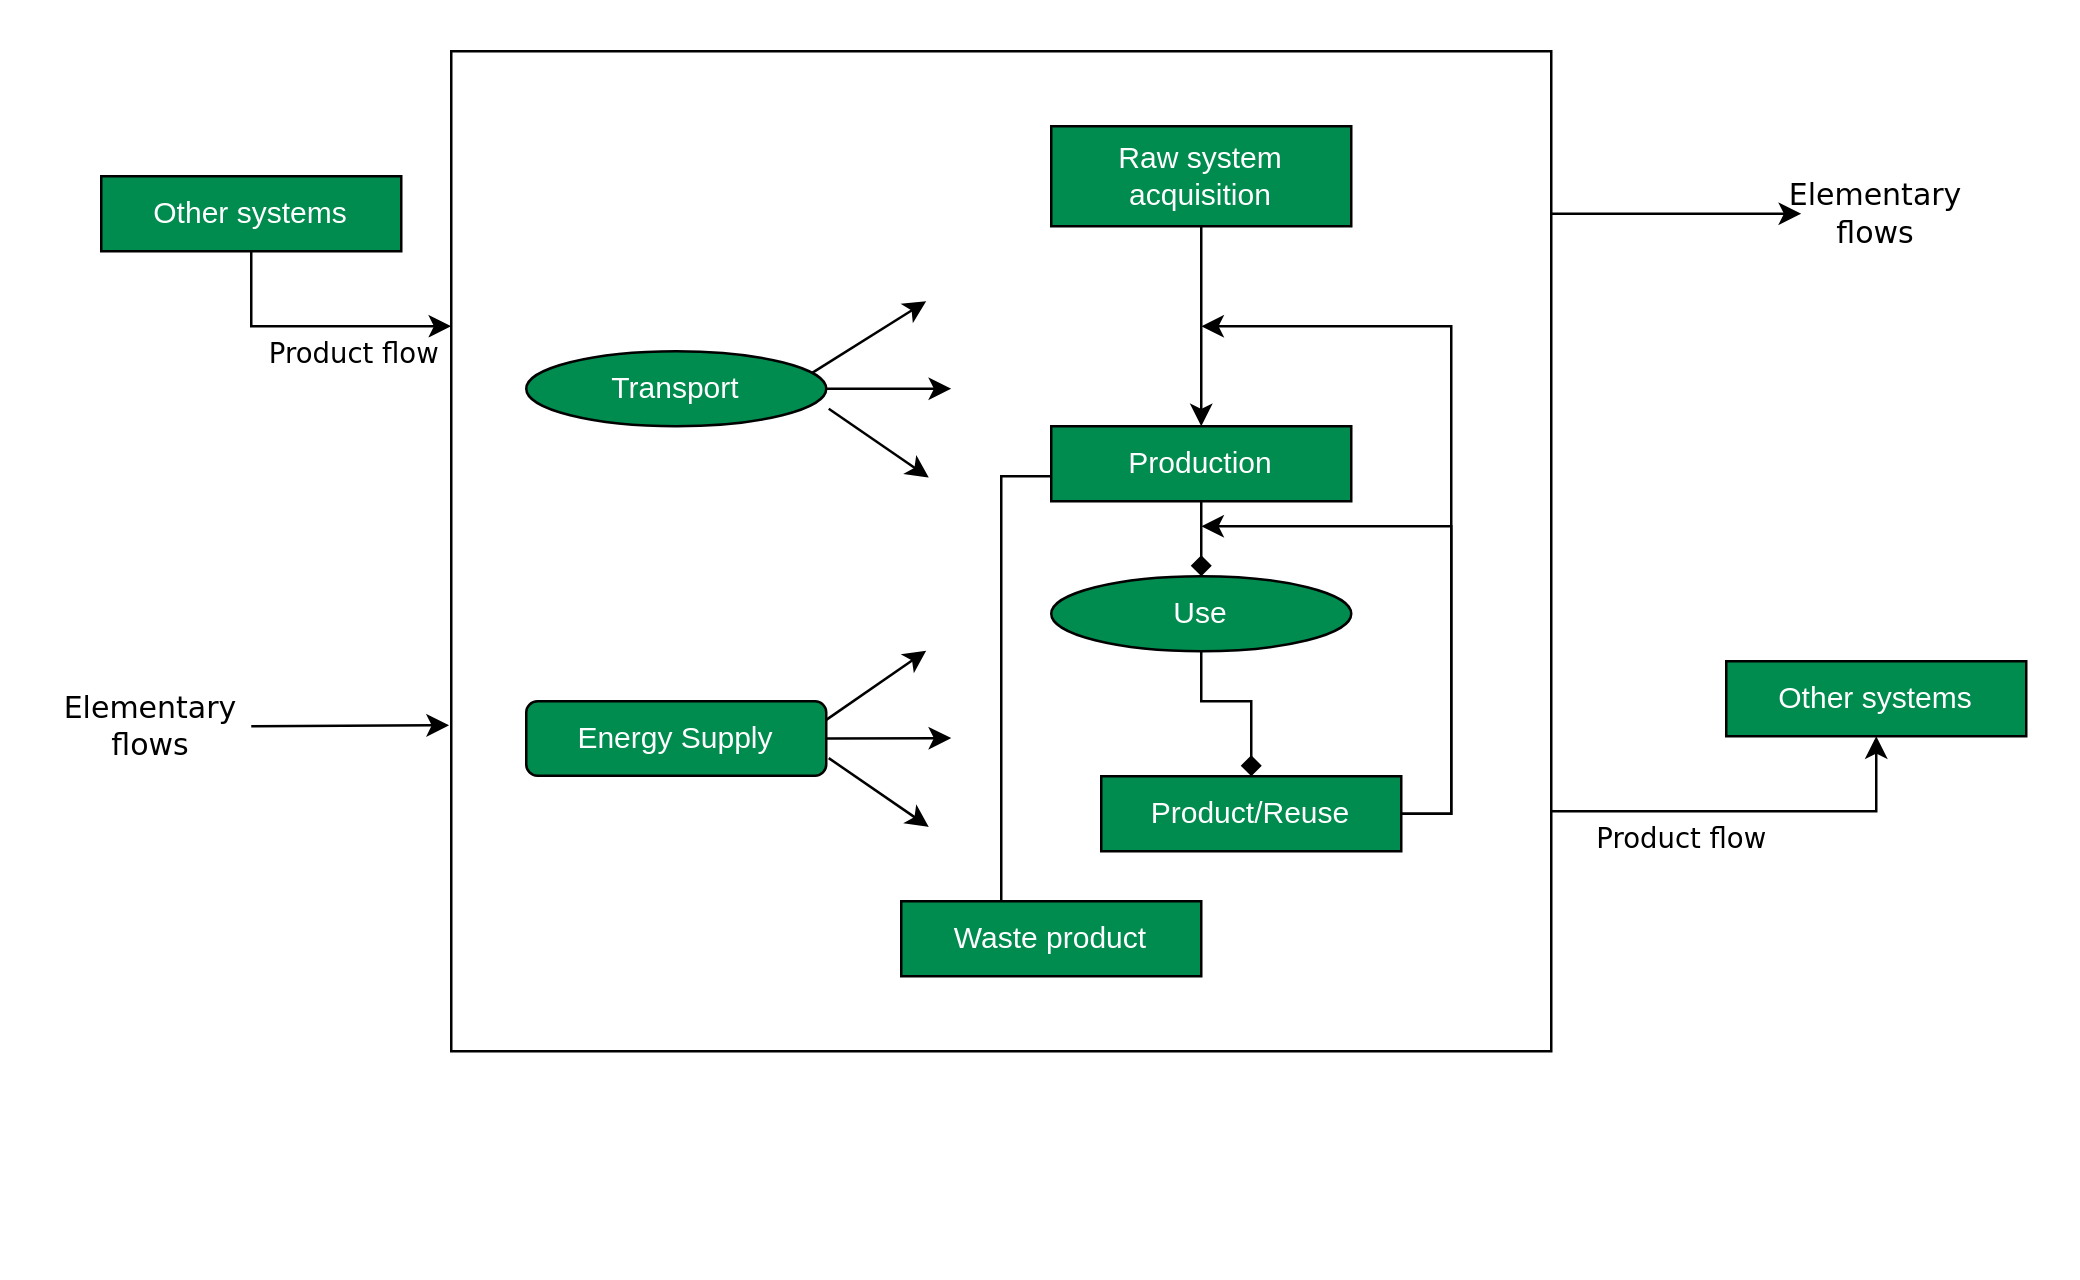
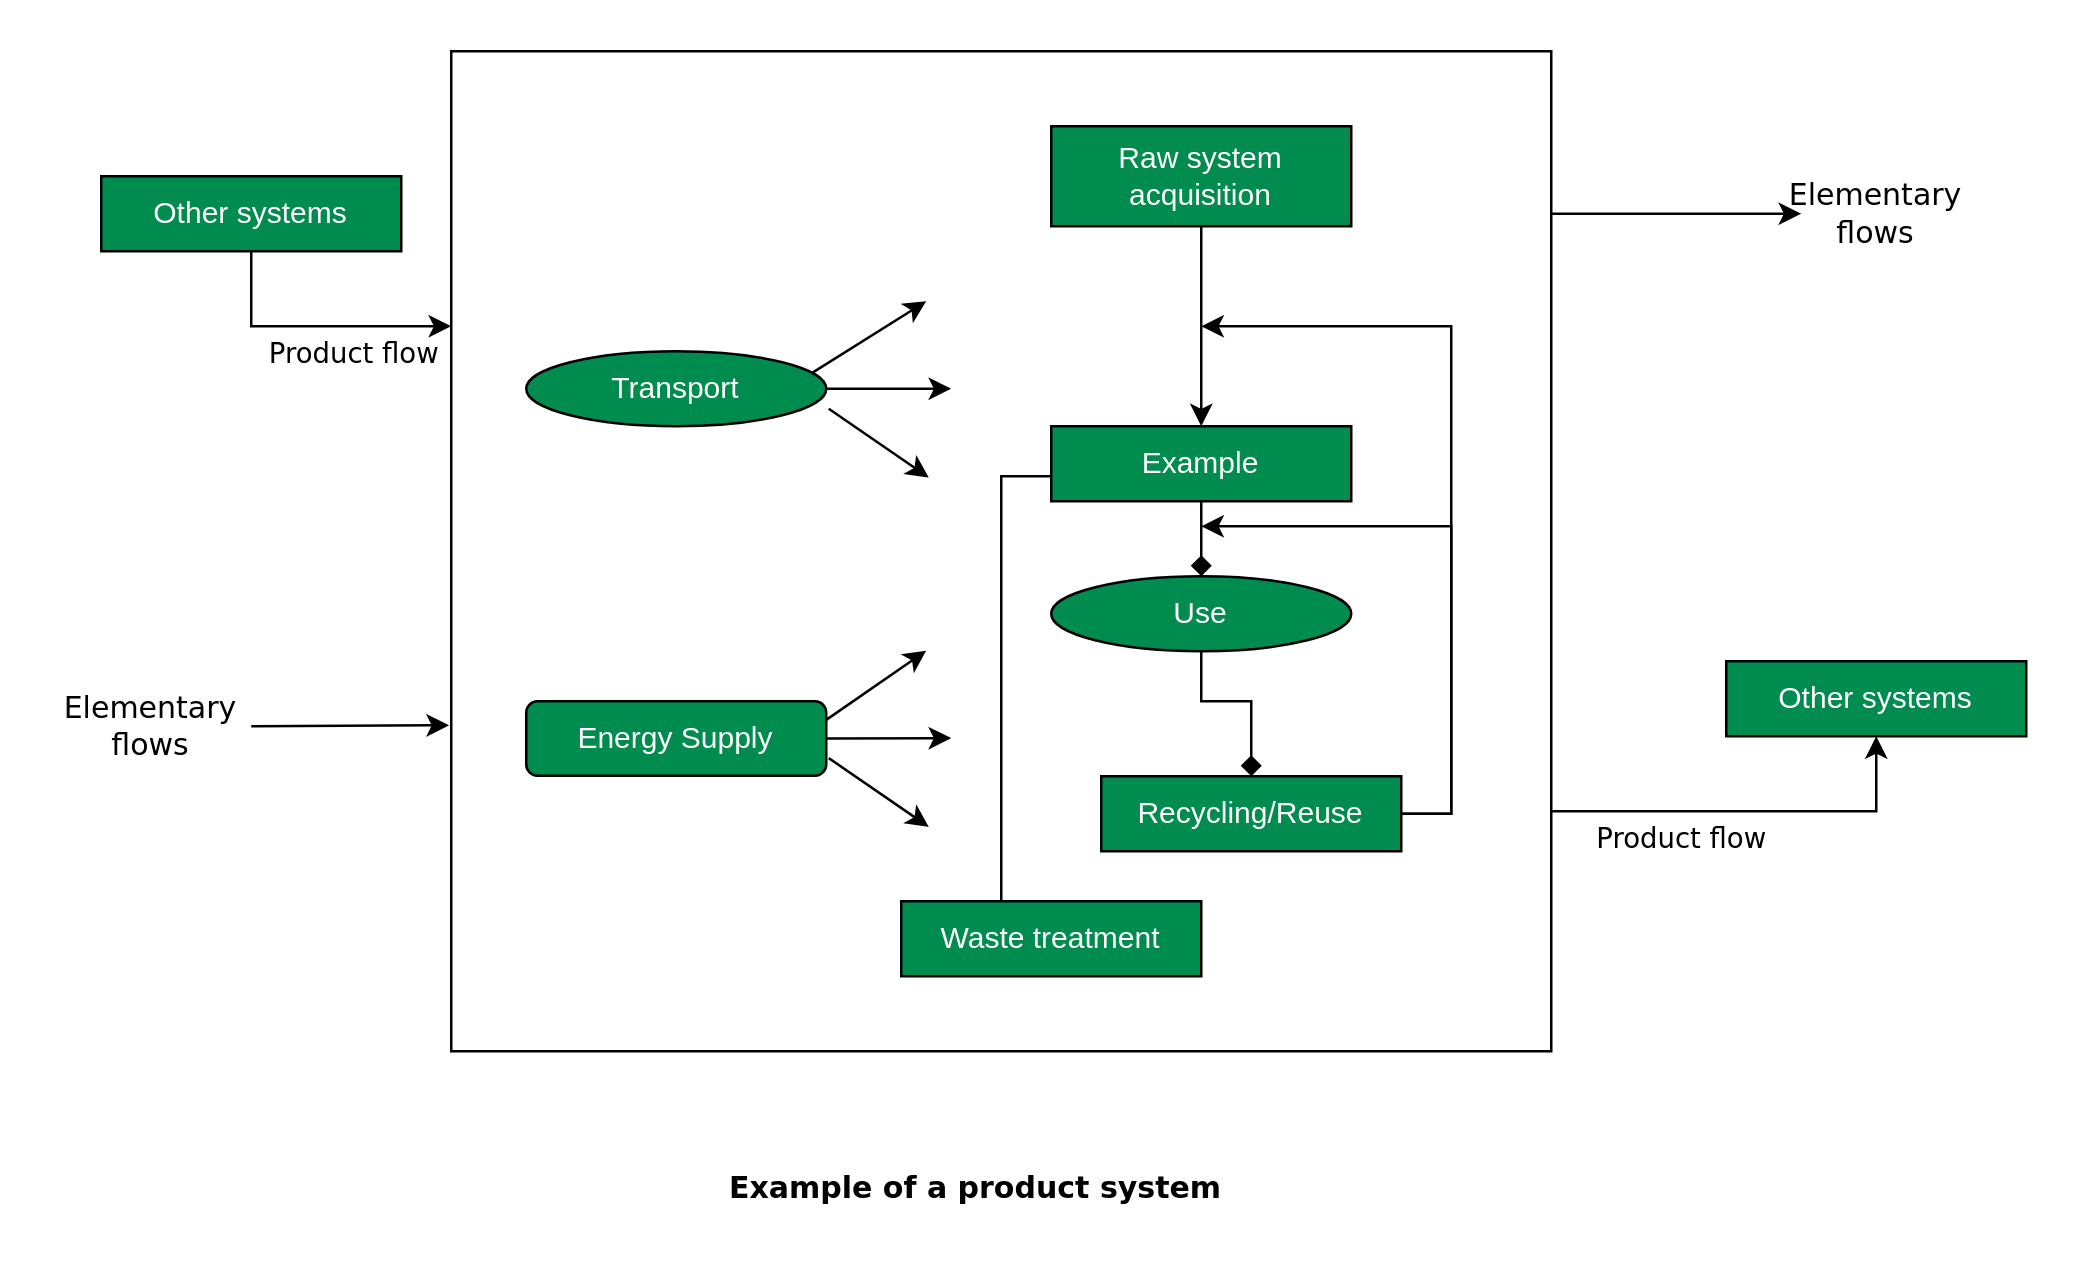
(1201, 464) -> (1201, 464)
(1251, 814) -> (1251, 814)
(1051, 939) -> (1051, 939)
none -> (926, 1189)
